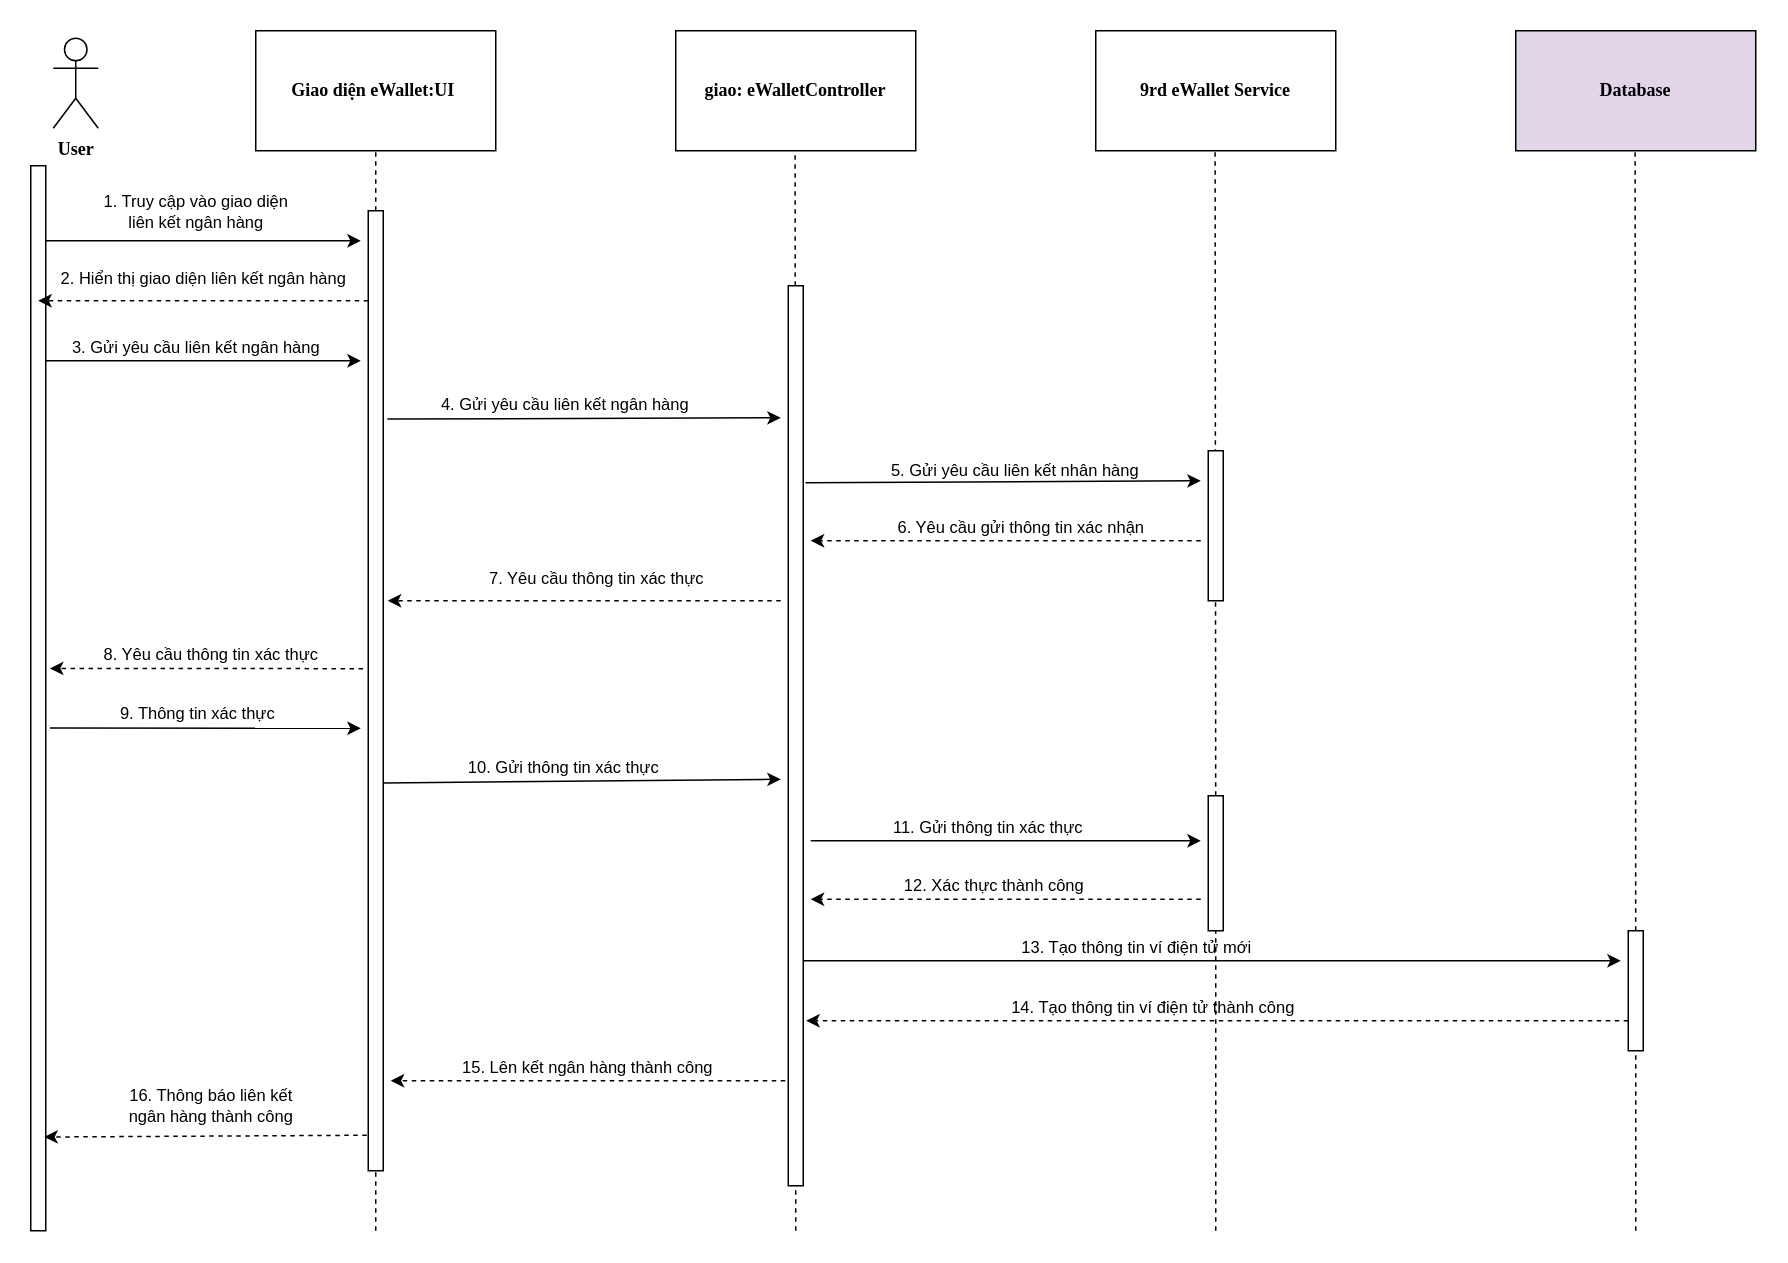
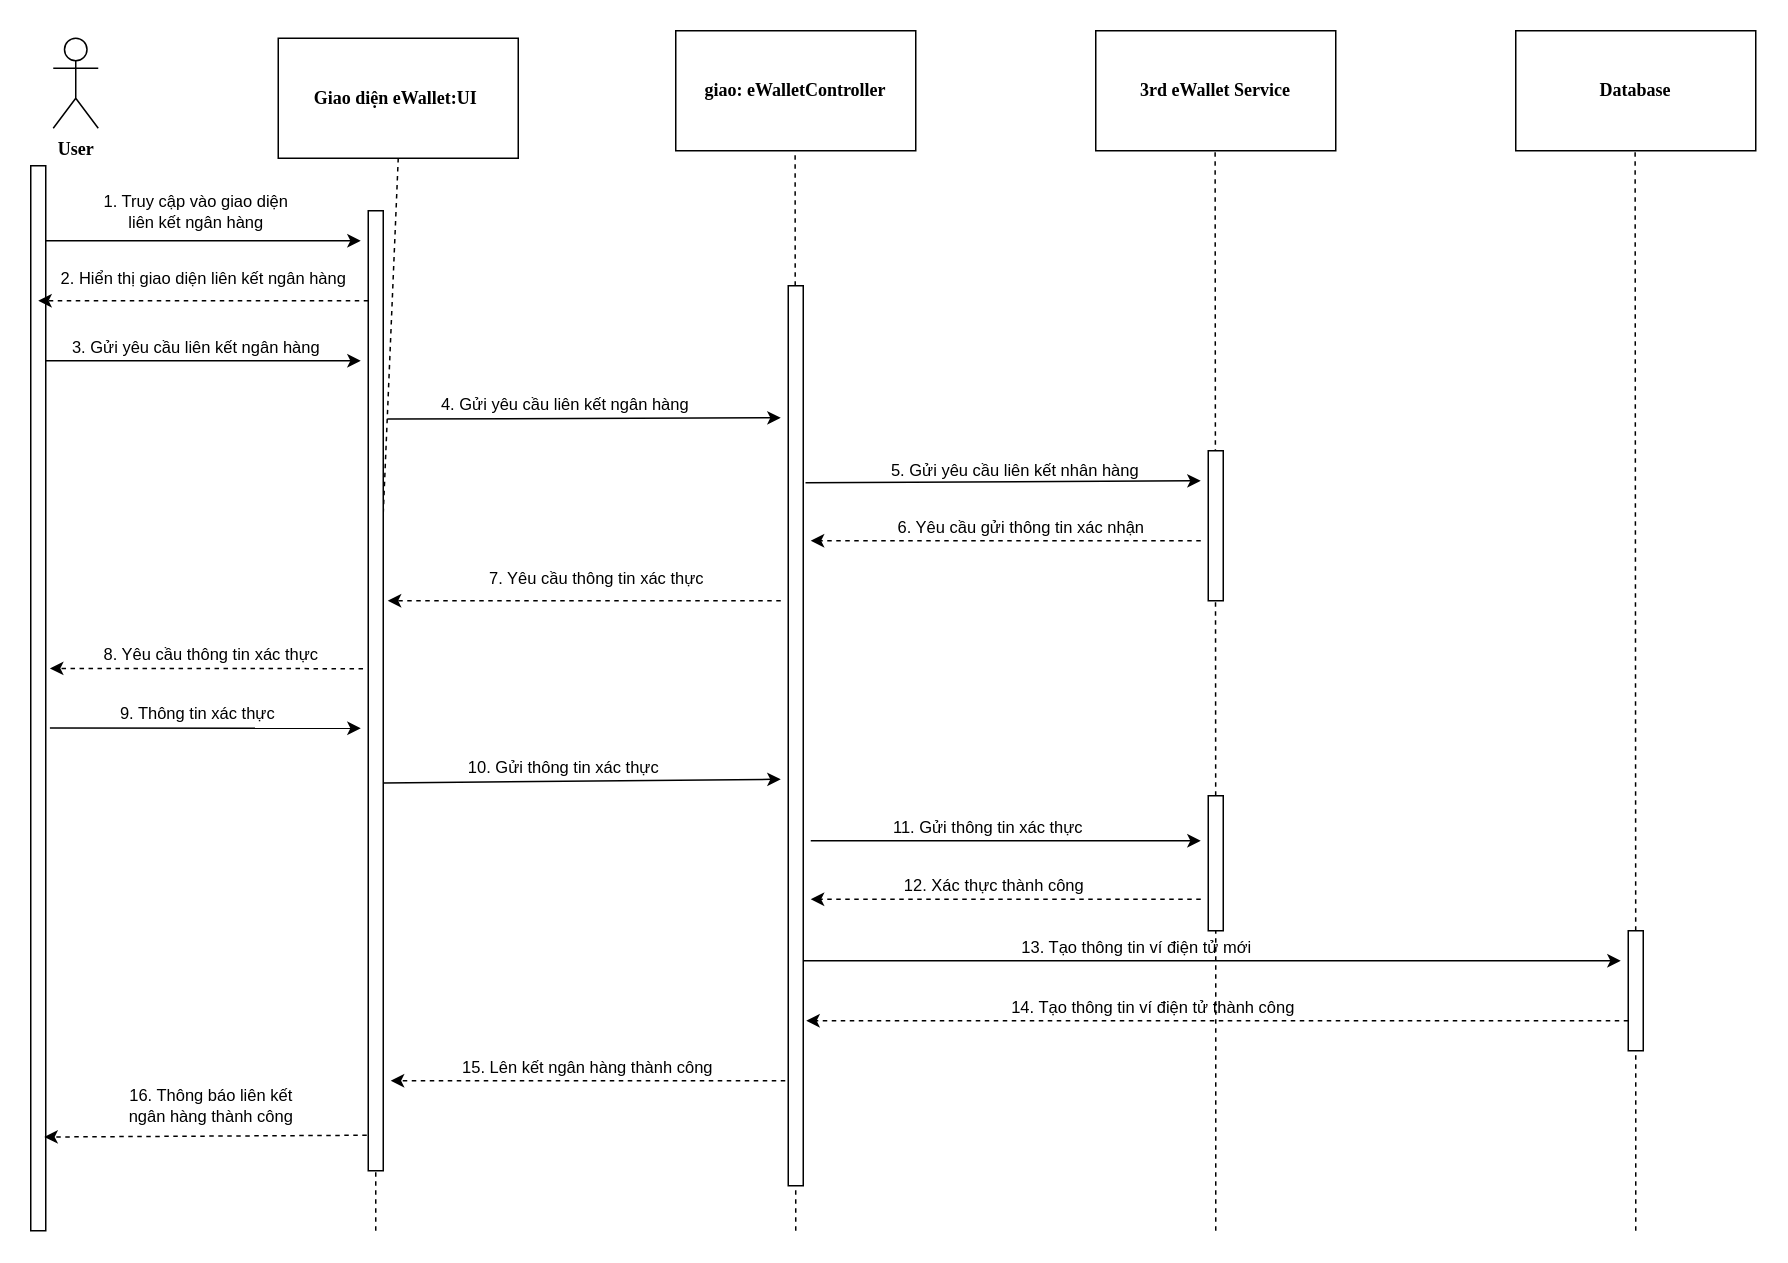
(376, 91) -> (398, 98)
(1216, 91) -> (1216, 91)
(1636, 91) -> (1636, 91)
